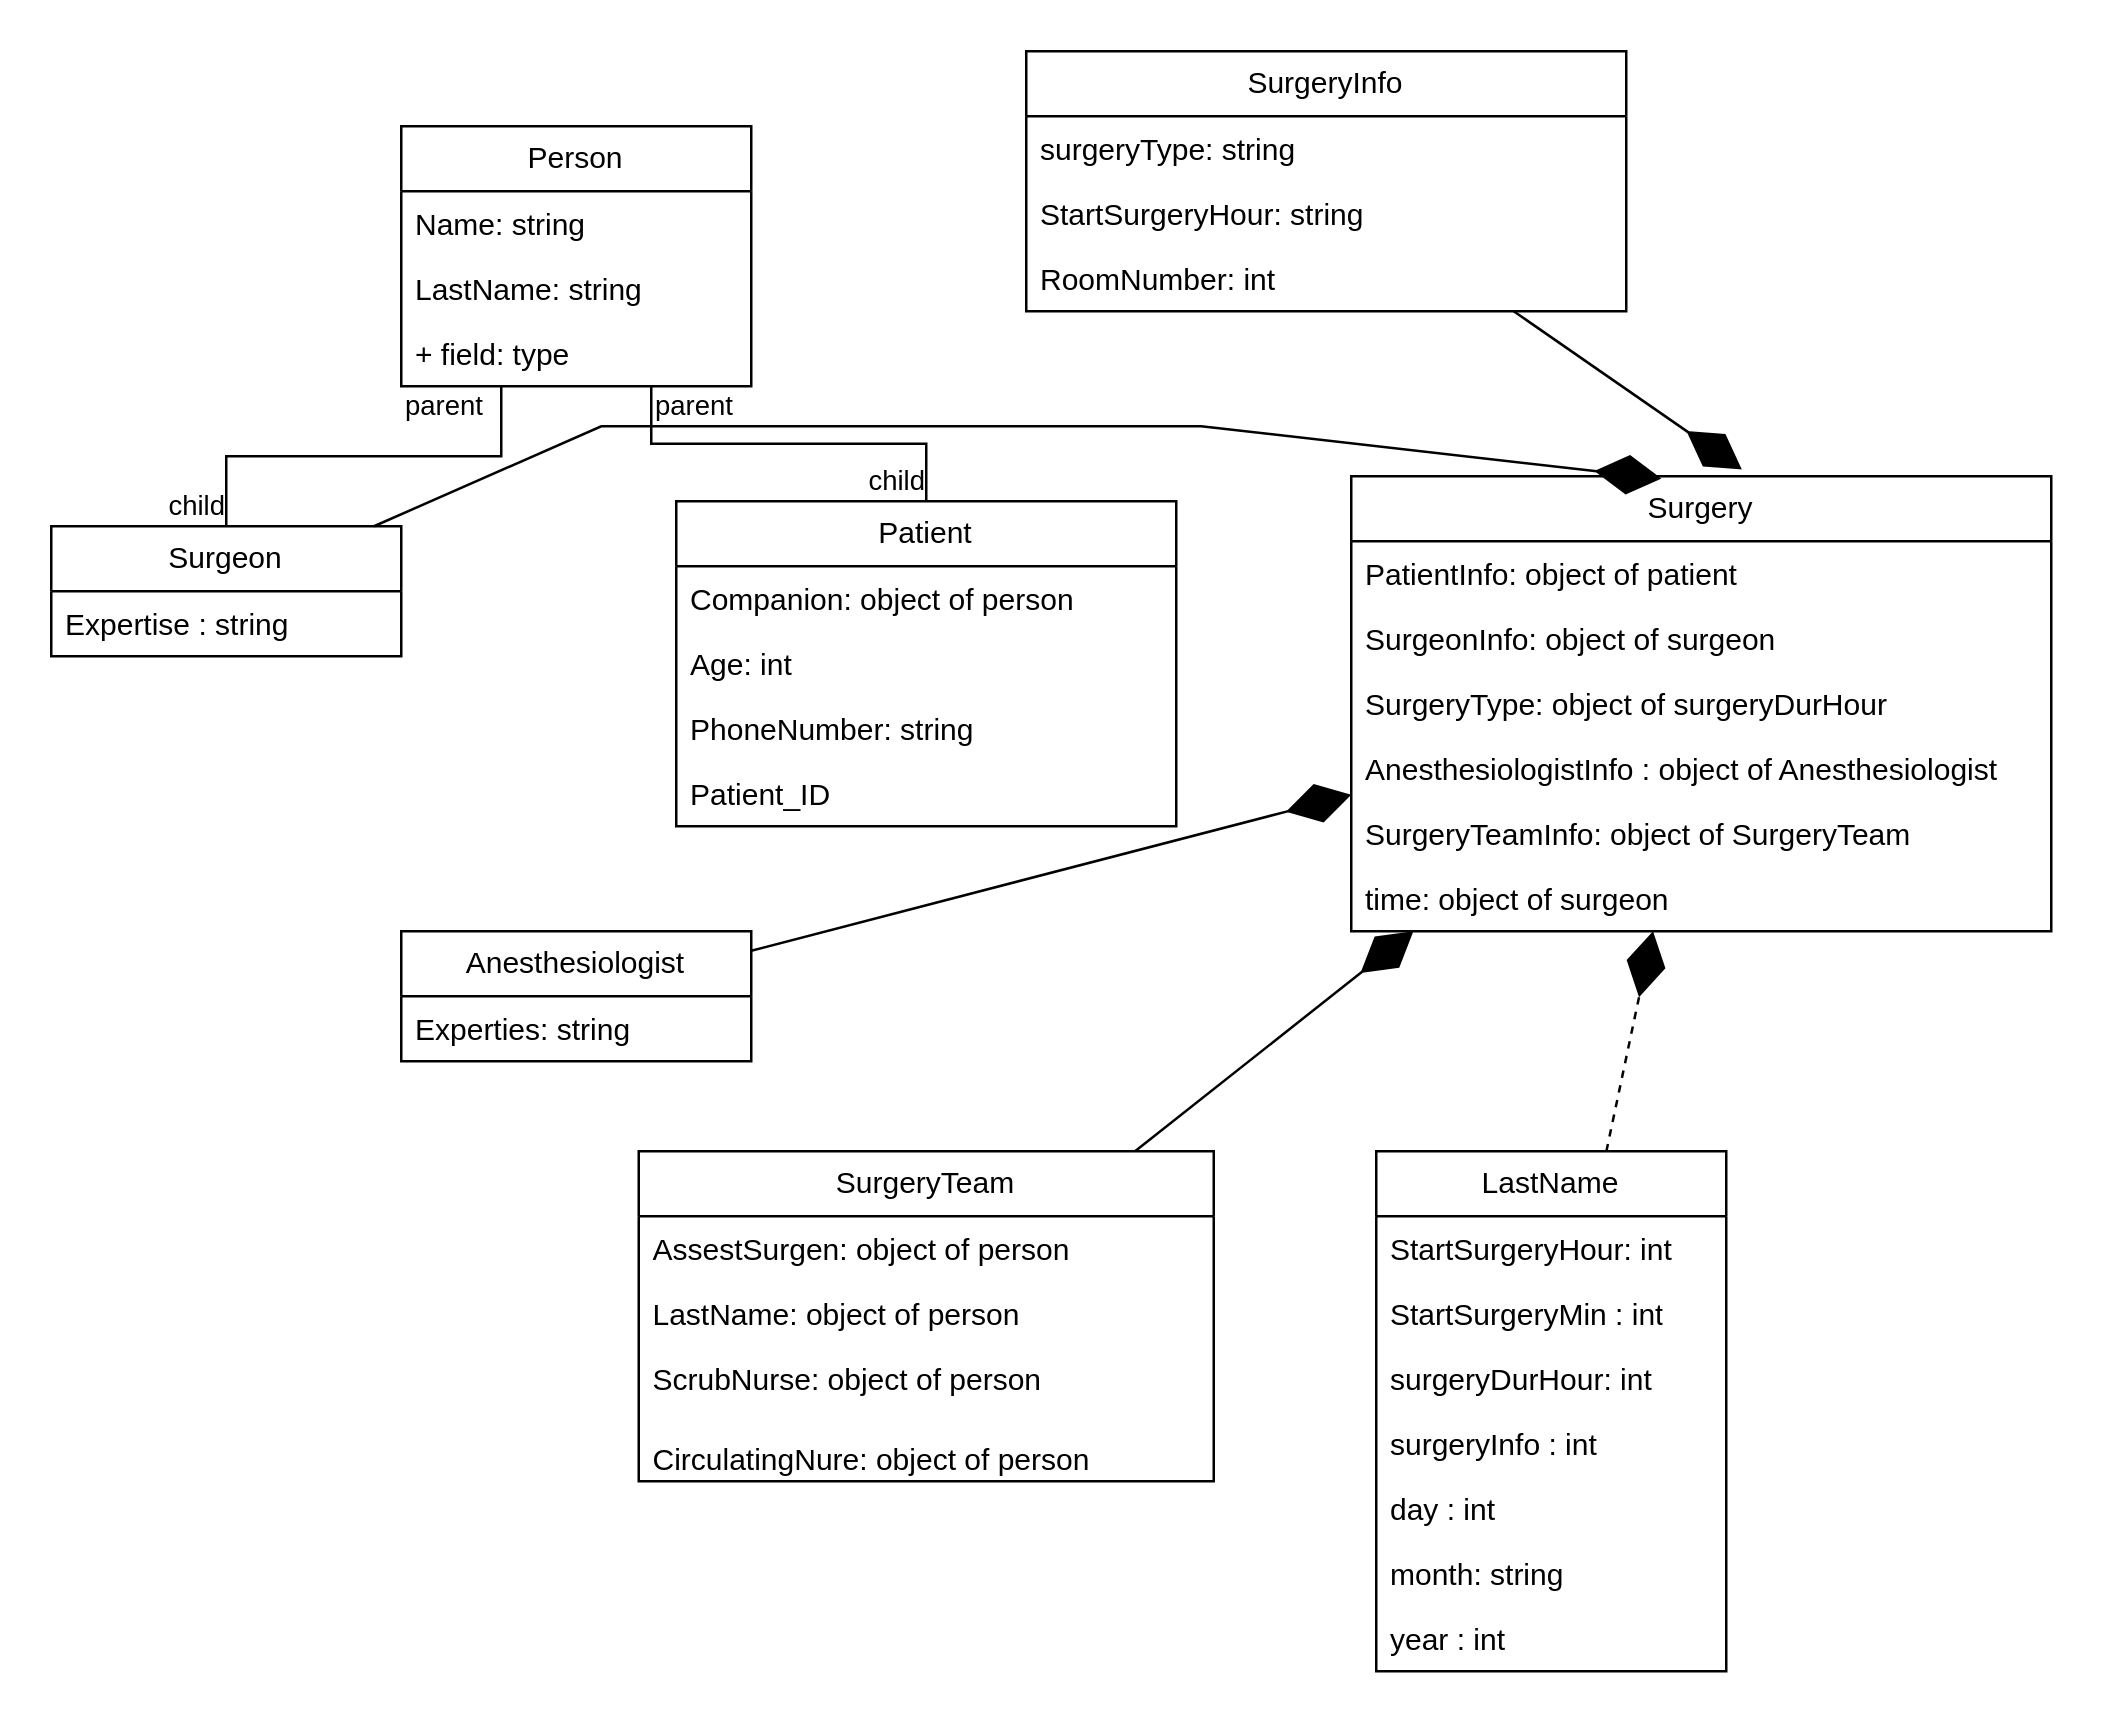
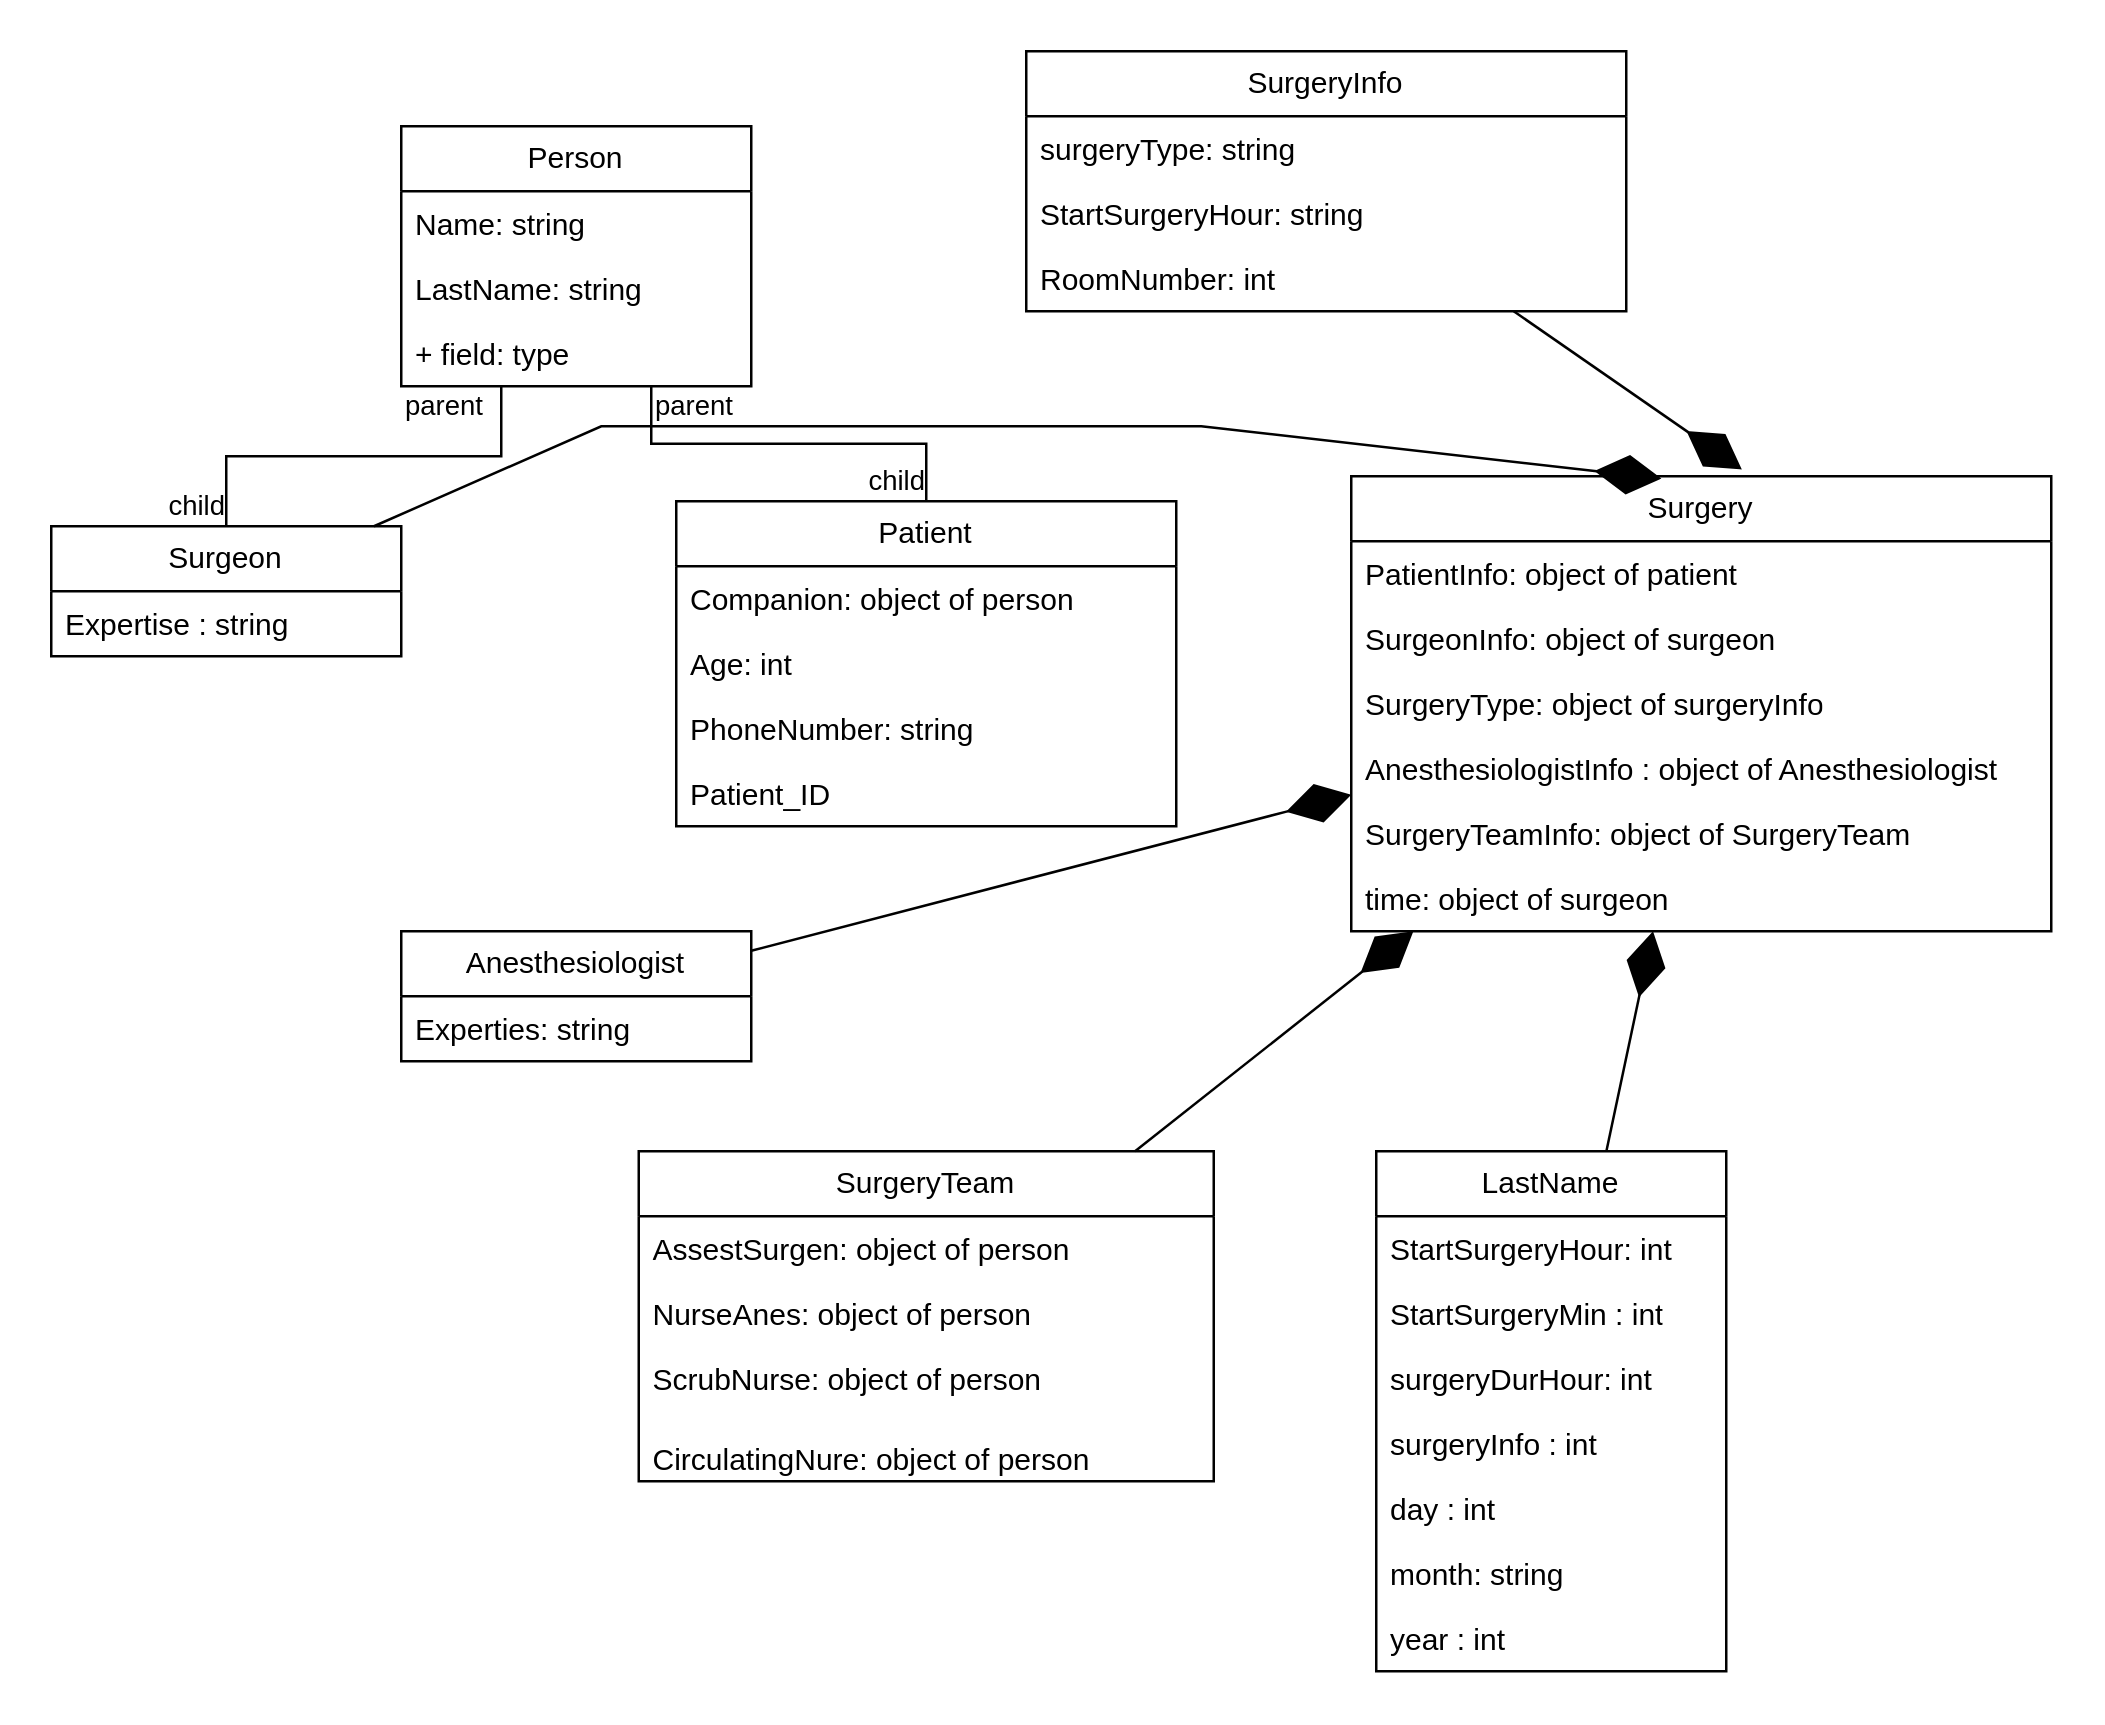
(1661, 707) -> (1636, 707)
(1623, 1071) -> (1623, 1071)
(857, 1317) -> (865, 1317)
